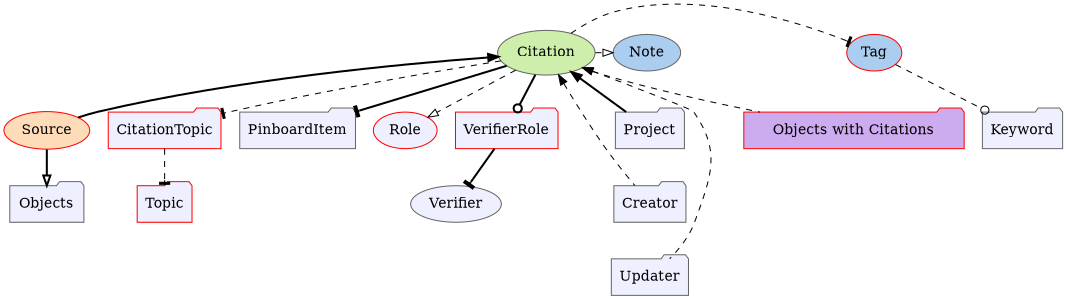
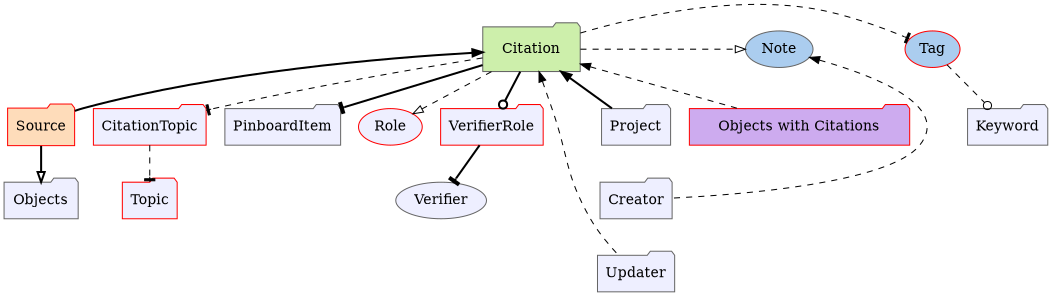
(546, 53) -> (531, 49)
(47, 130) -> (41, 127)
(597, 136) -> (874, 170)
